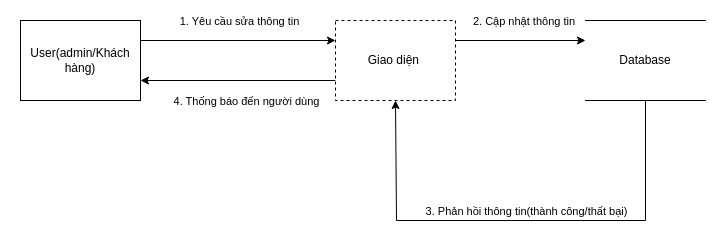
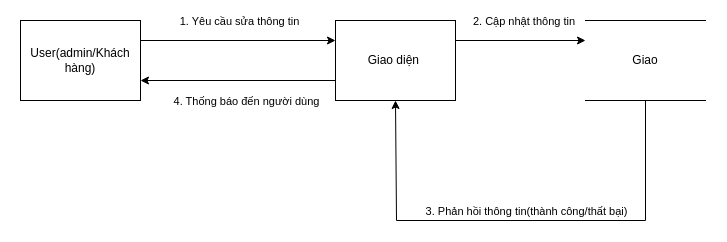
(396, 61) -> (396, 61)
(646, 61) -> (646, 61)
